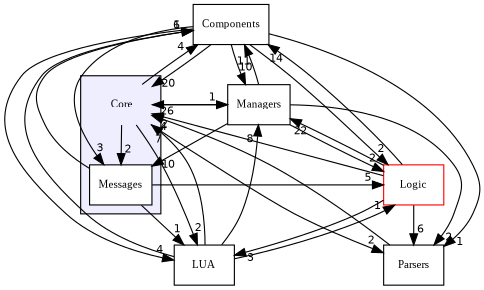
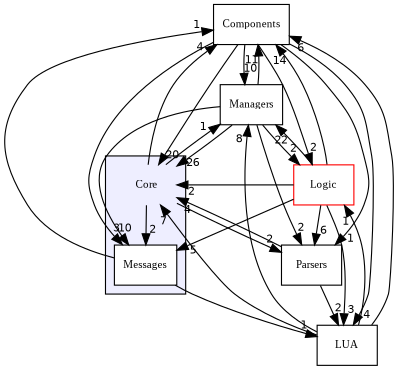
(169, 178) -> (327, 300)
(262, 185) -> (256, 215)
